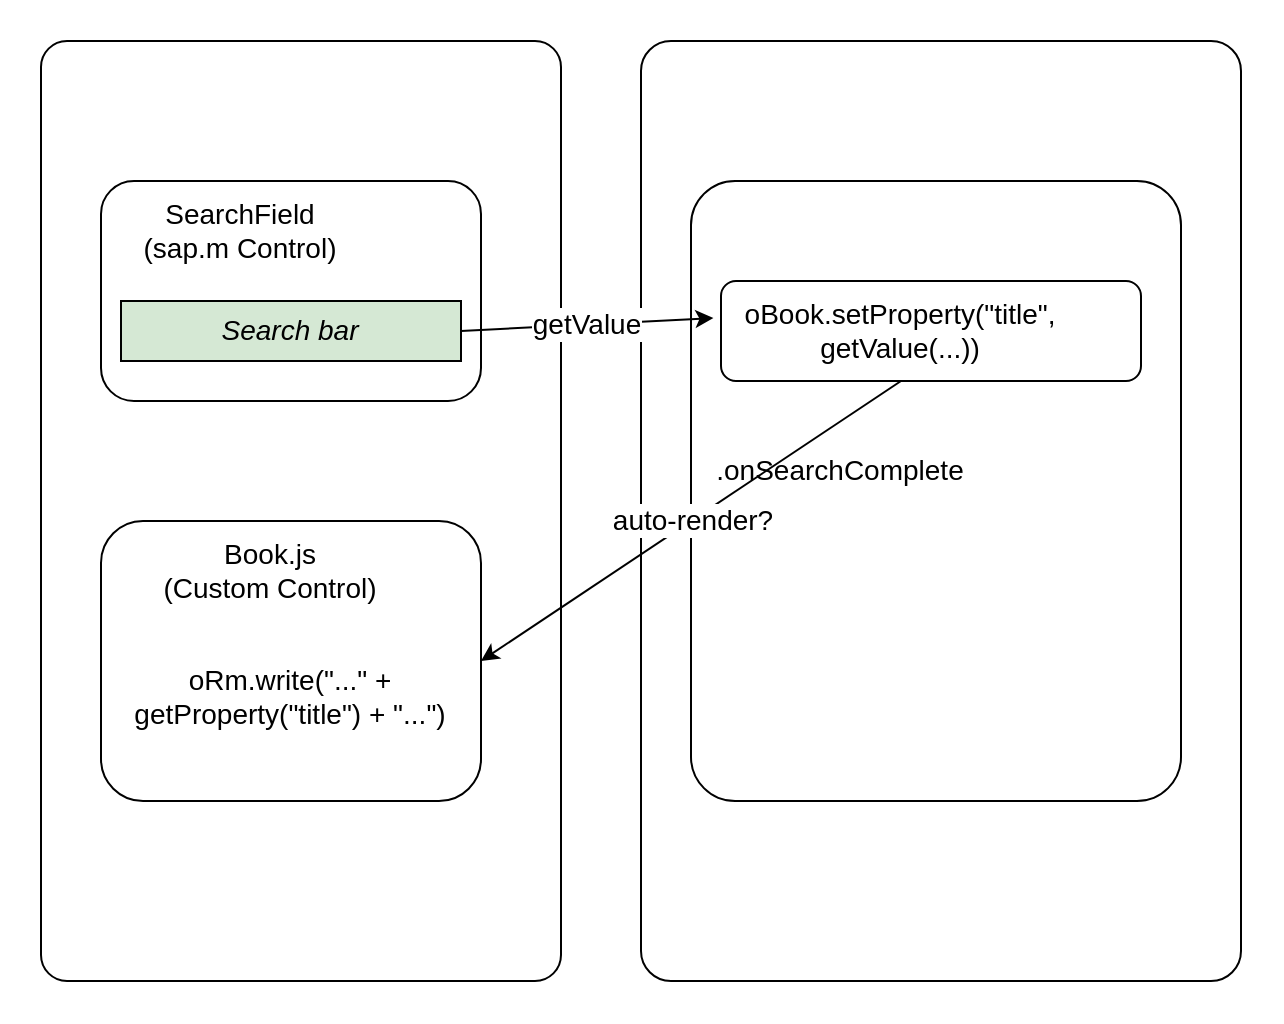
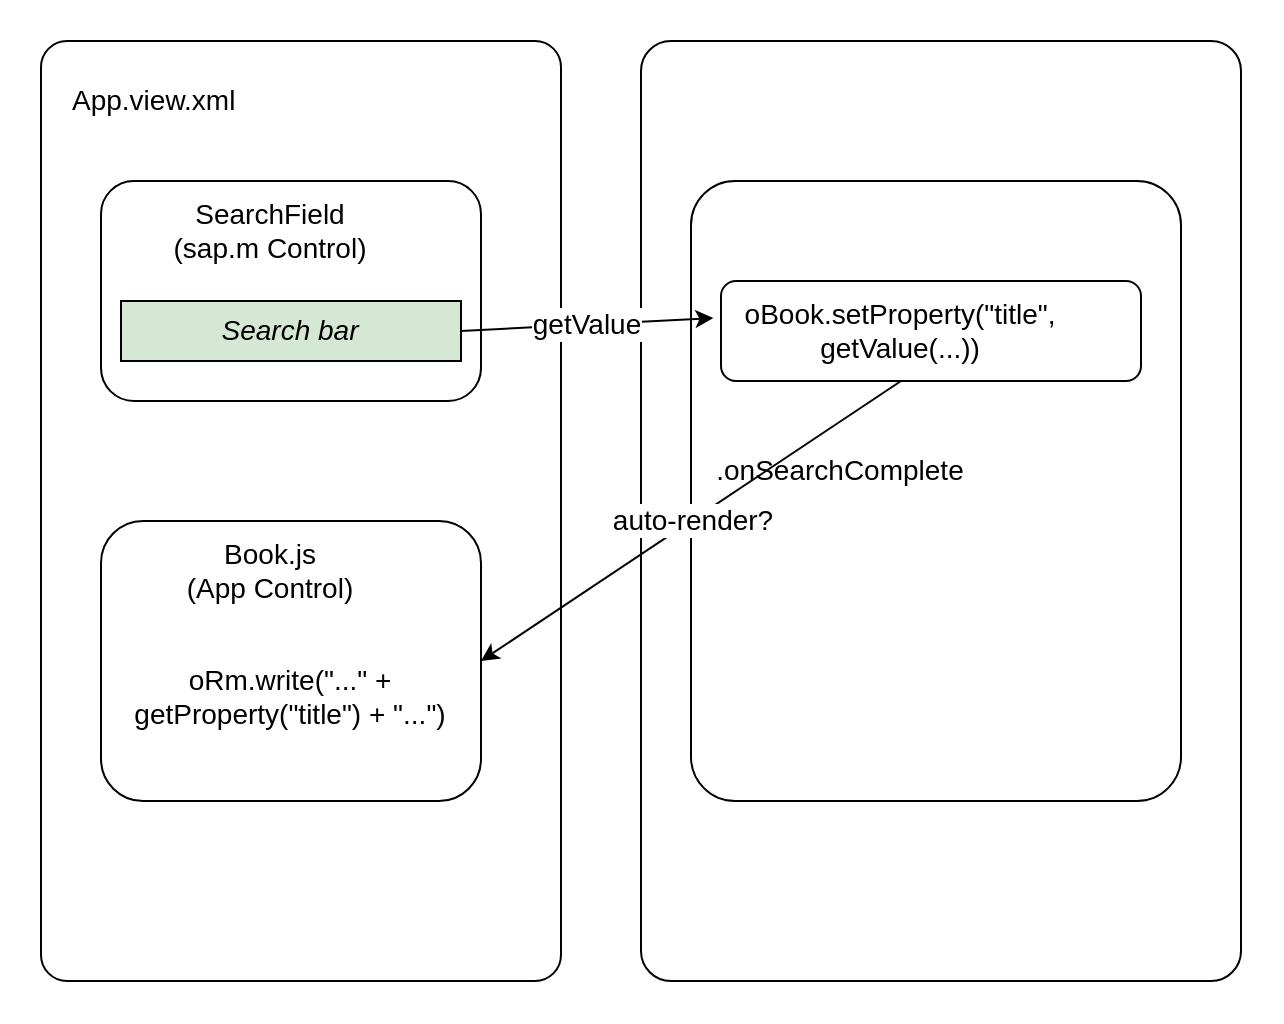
none -> (161, 101)
(241, 231) -> (271, 231)
(271, 571) -> (271, 571)
